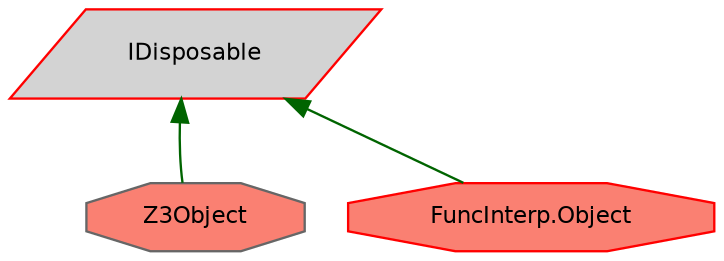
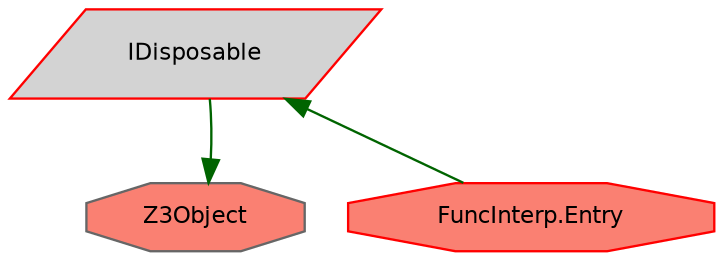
(180, 153) -> (211, 129)
(531, 217) -> (531, 217)
